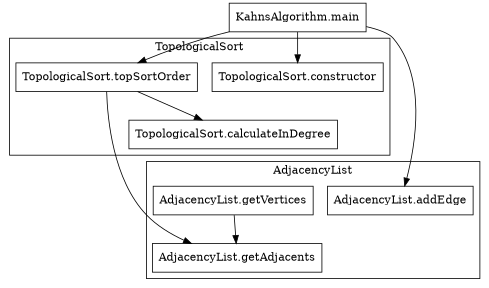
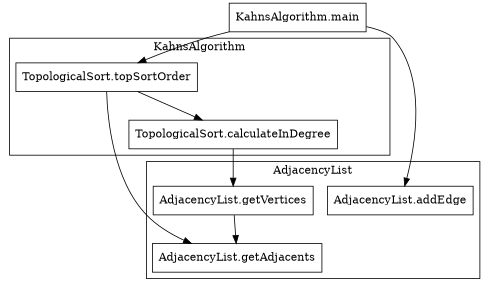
(200, 47) -> (200, 47)
(298, 77) -> none
none -> (233, 166)
